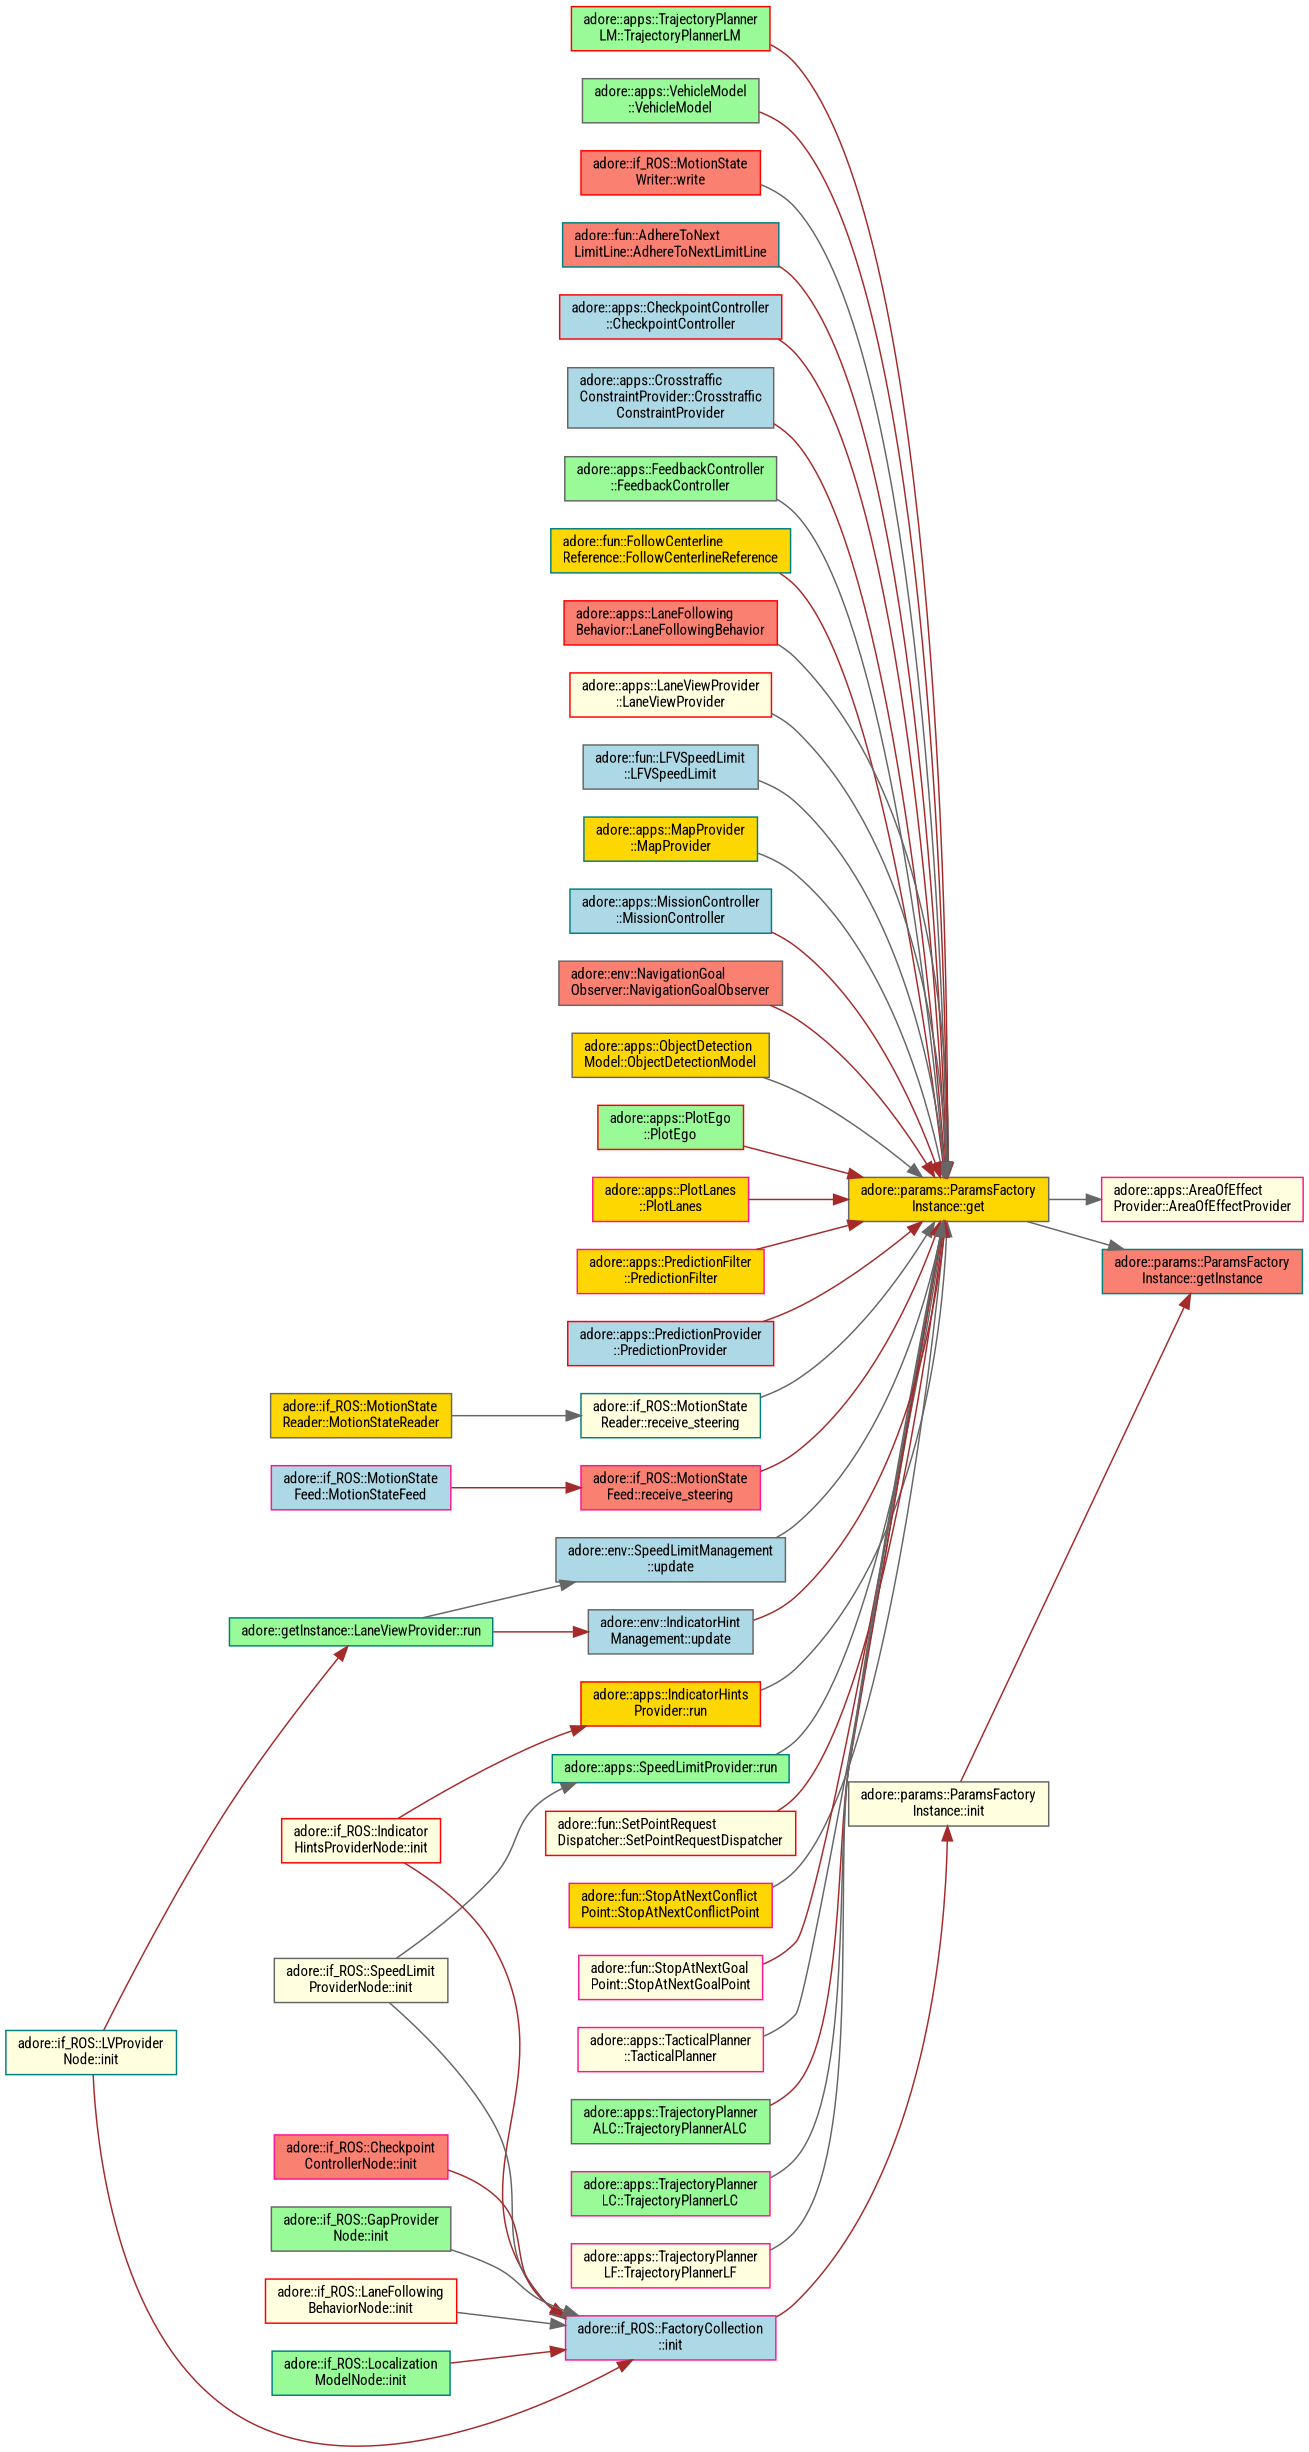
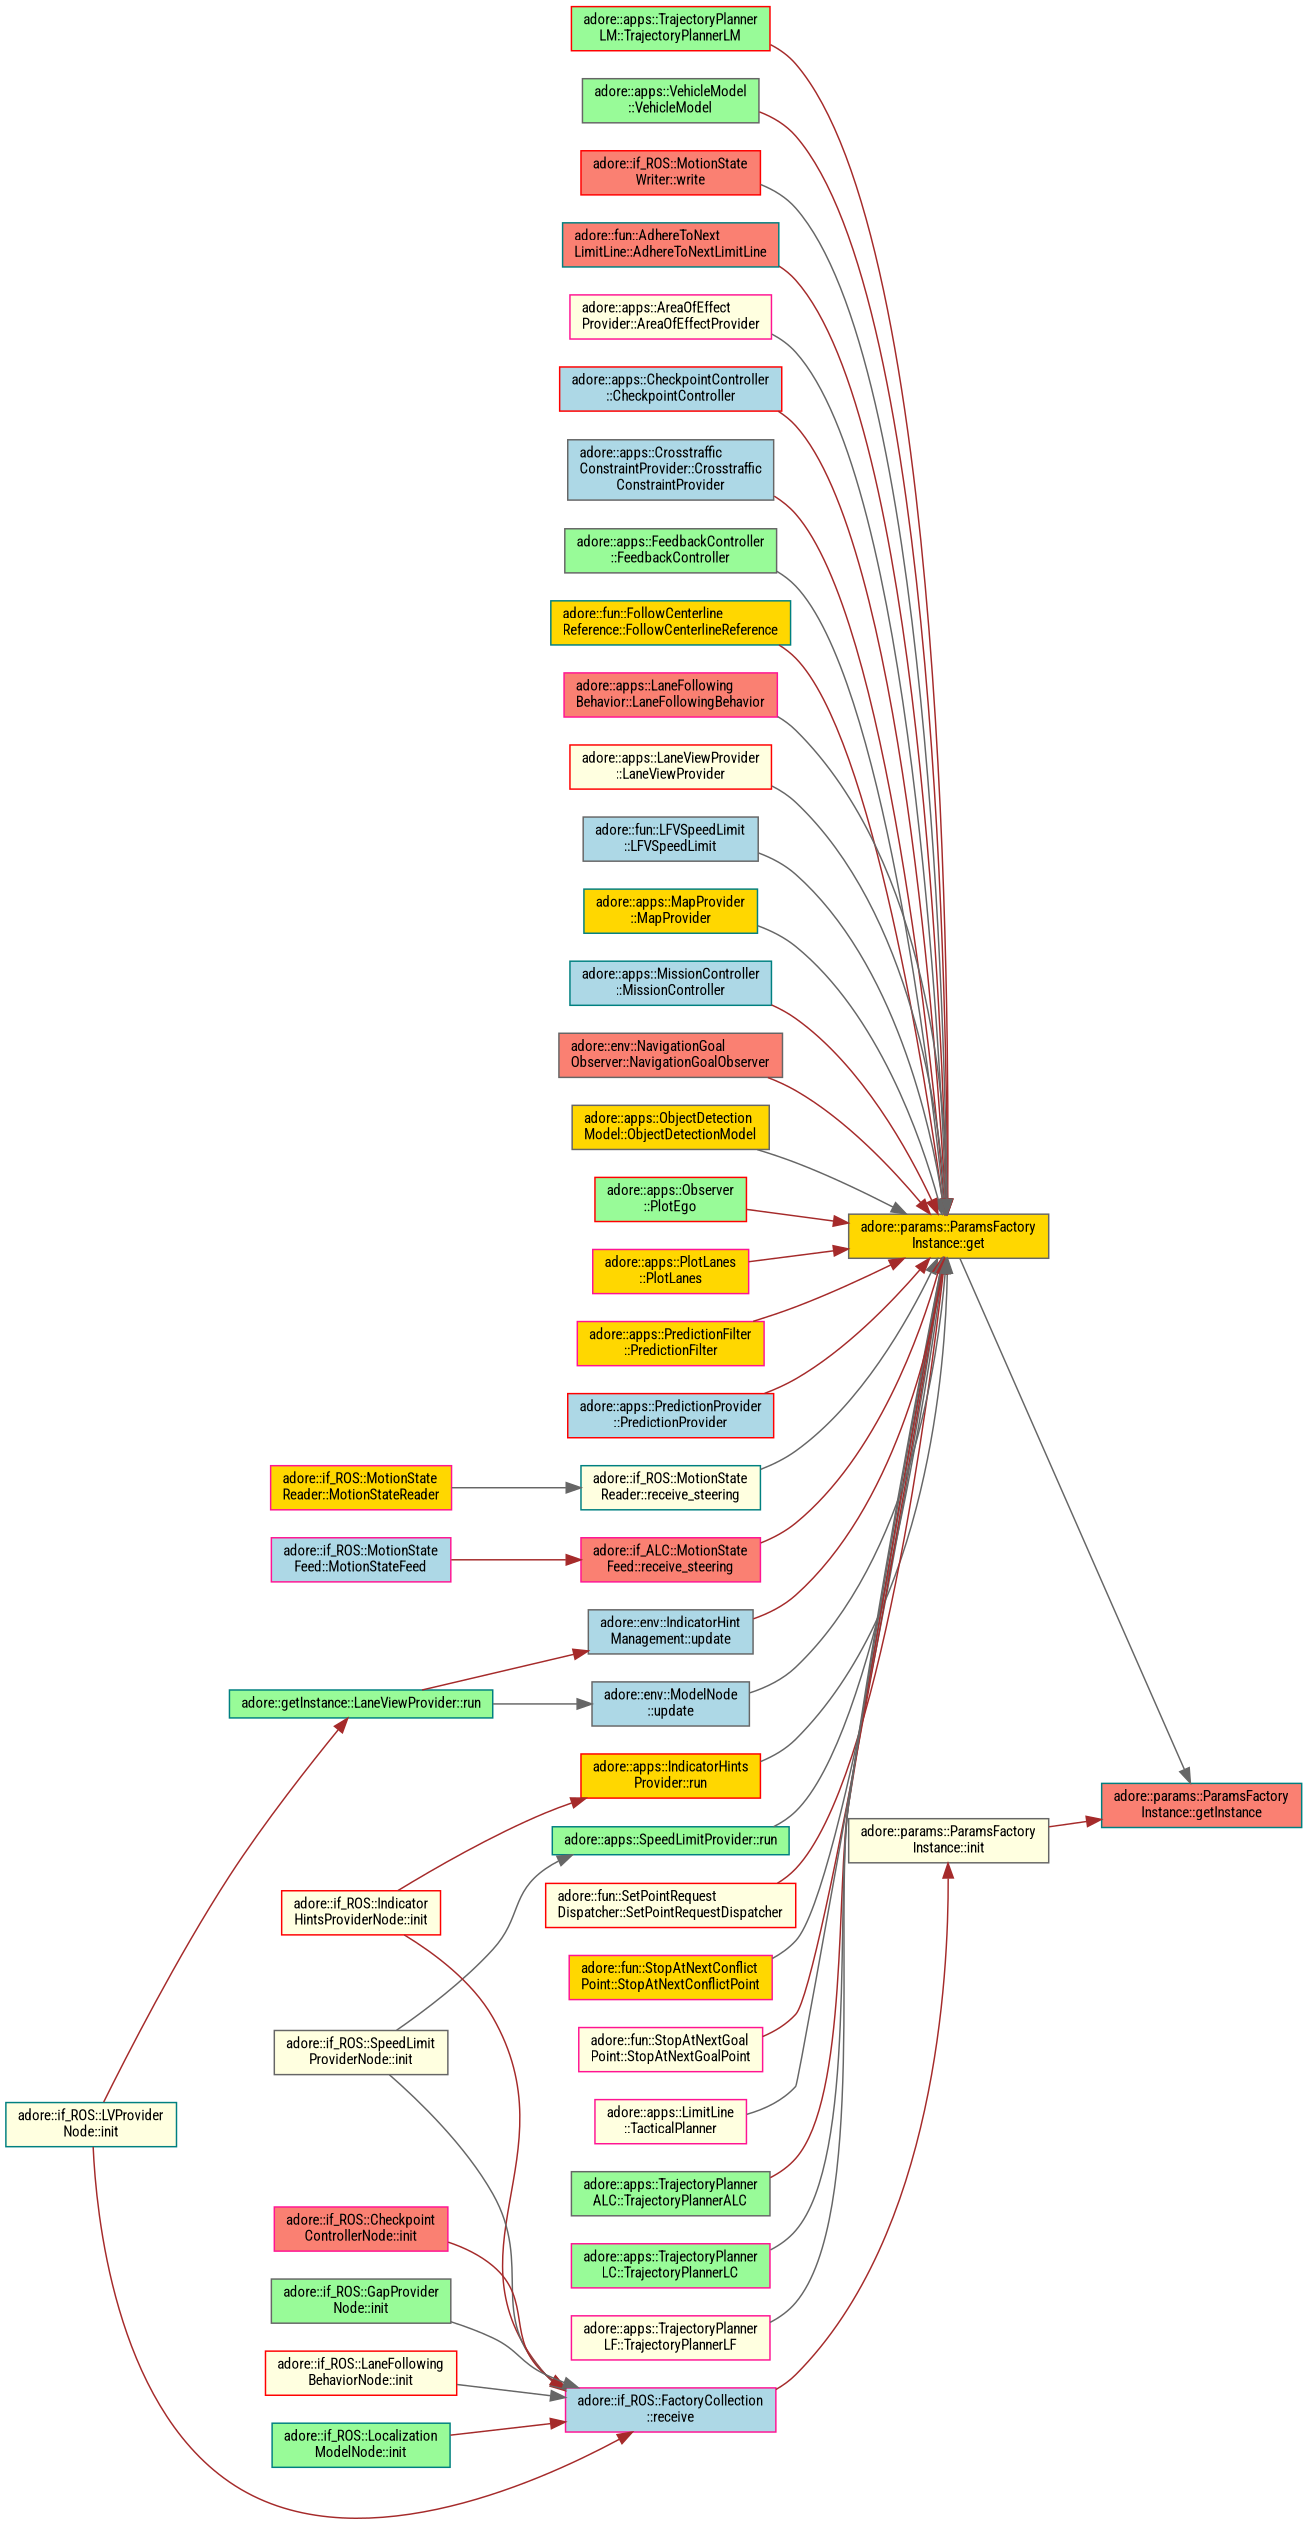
(671, 623) -> (671, 695)
(671, 1127) -> (671, 1199)
(1067, 1199) -> (906, 730)
(361, 1416) -> (361, 1488)
(671, 1488) -> (671, 1560)
(671, 1560) -> (671, 1704)
(671, 2050) -> (671, 2122)
(671, 2338) -> (671, 2410)
